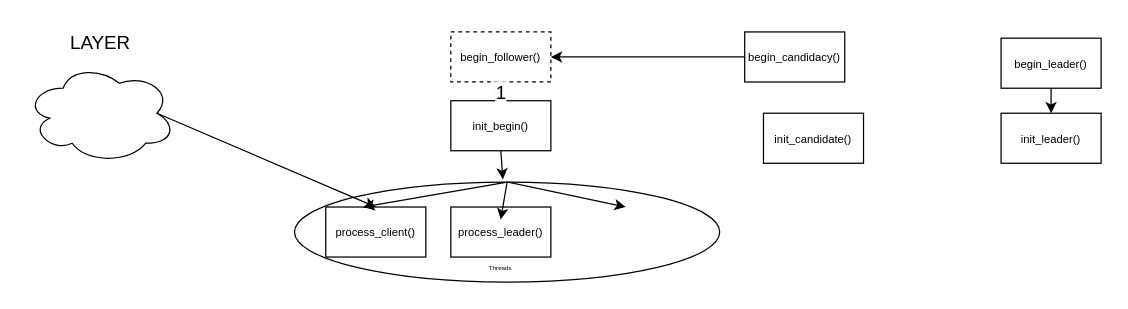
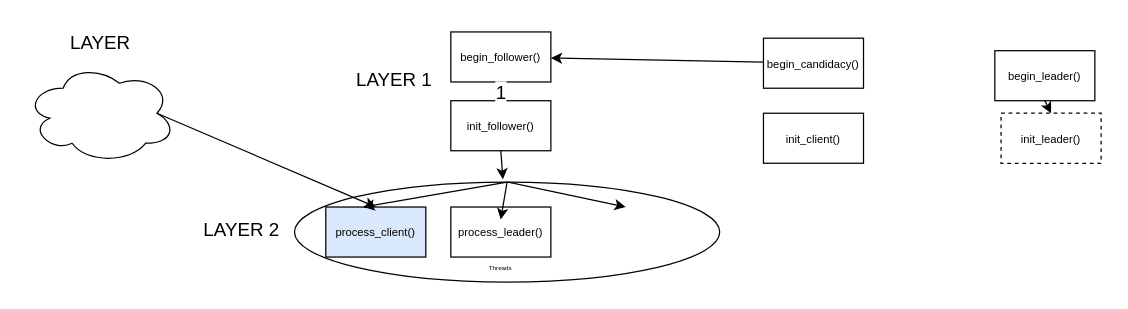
(501, 57) -> (501, 57)
(794, 57) -> (813, 63)
(1051, 63) -> (1044, 76)
none -> (394, 82)
(501, 126) -> (501, 126)
(813, 138) -> (813, 138)
(1051, 138) -> (1051, 138)
none -> (244, 232)
(376, 232) -> (376, 232)
